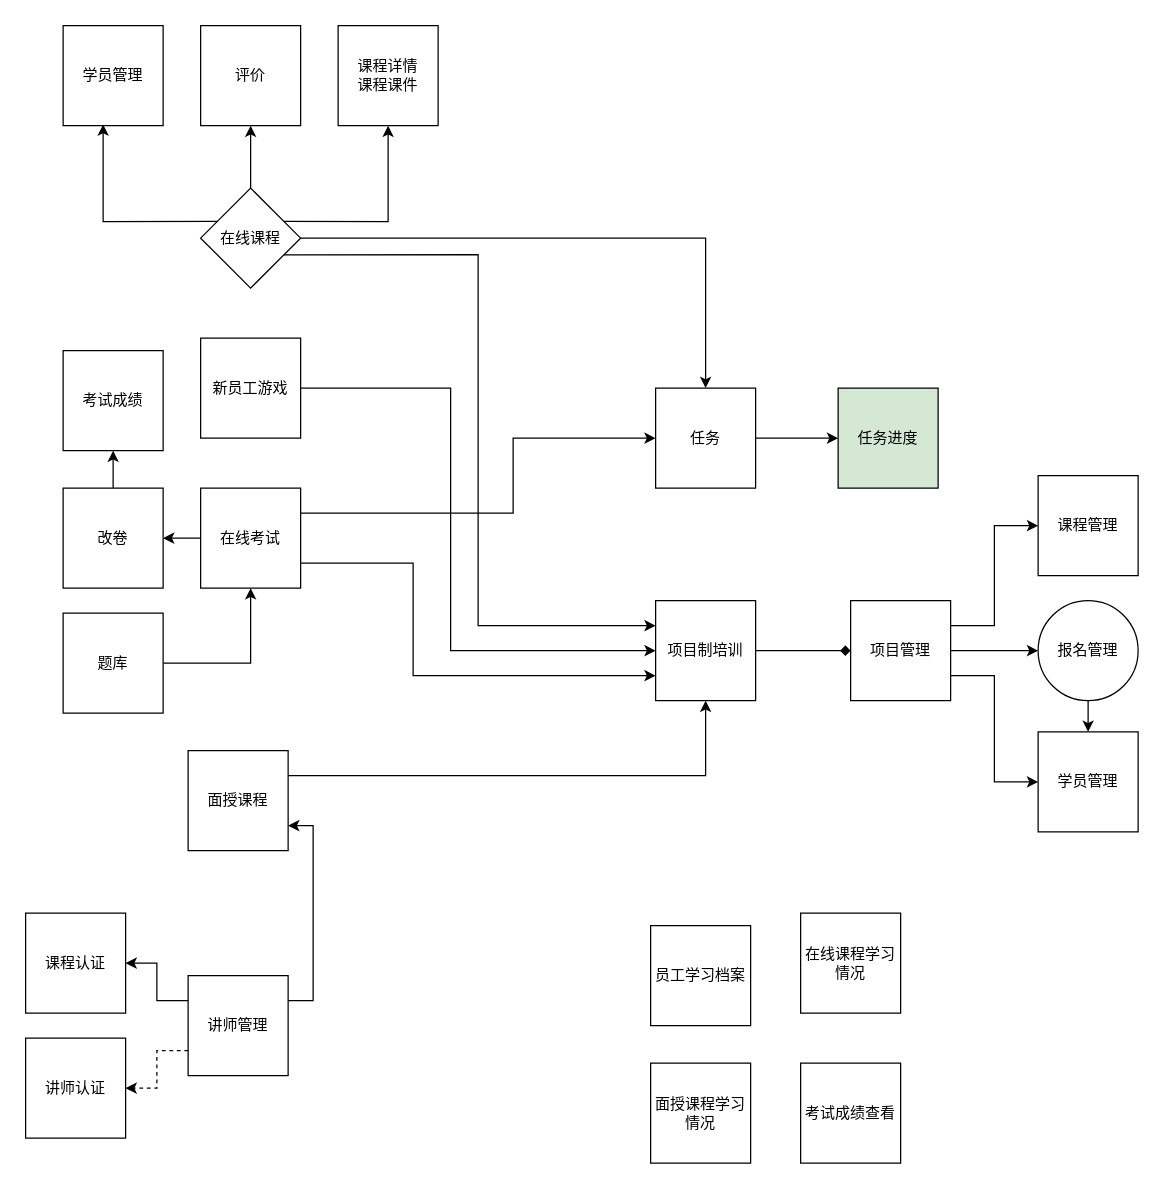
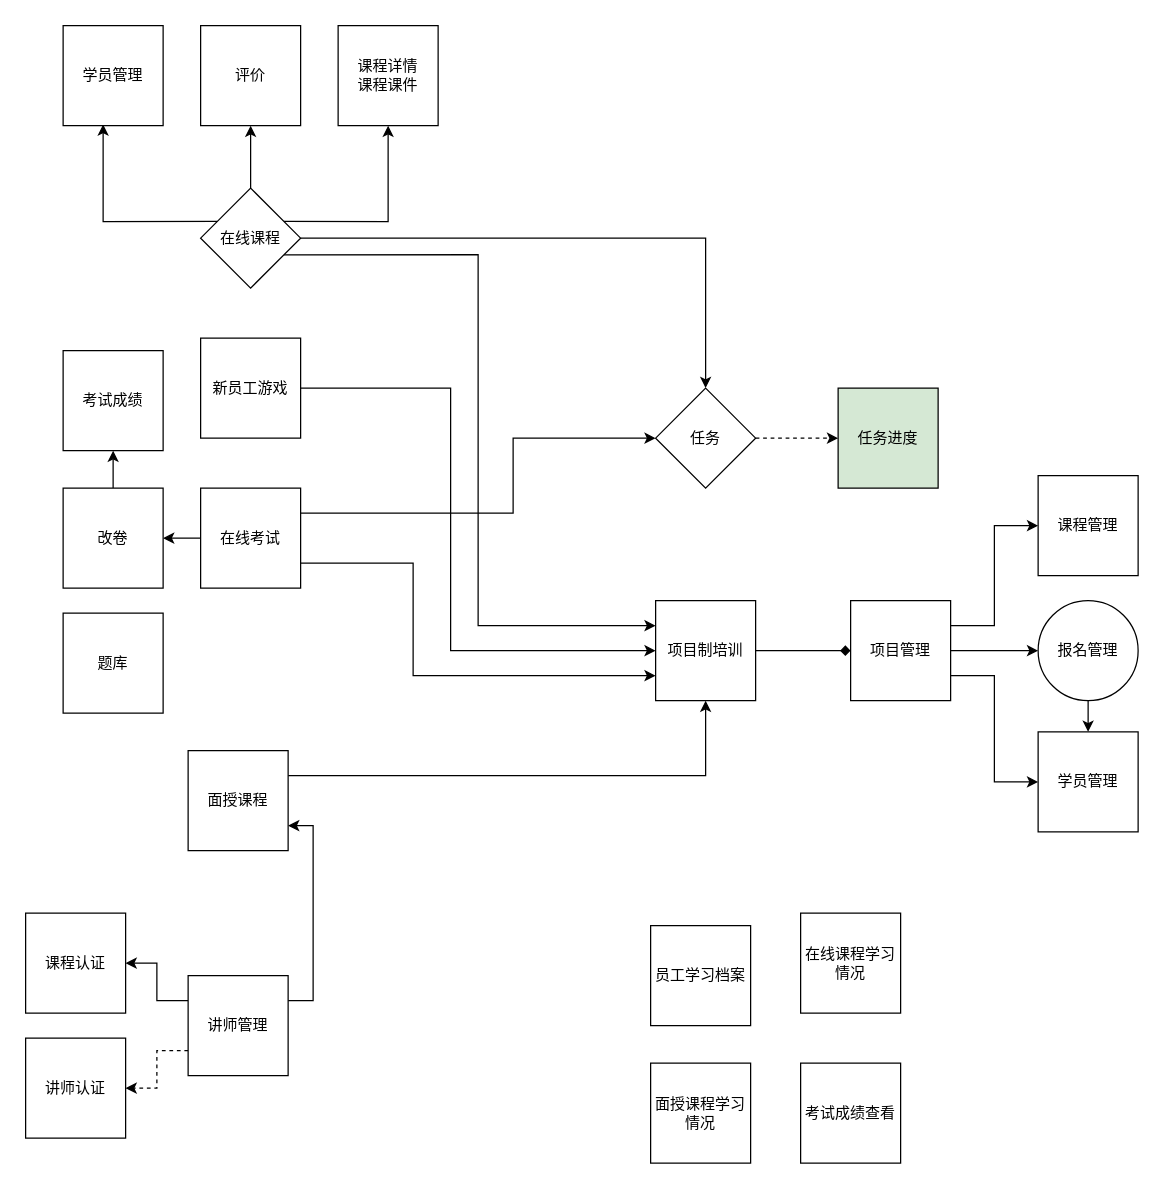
(706, 438) -> (706, 438)
(793, 438) -> (793, 438)
(241, 663) -> none
